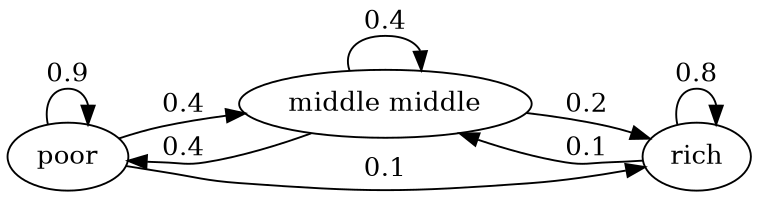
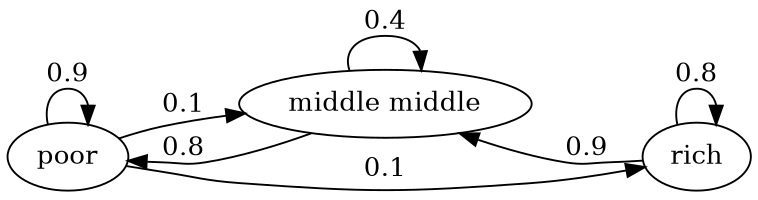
(184, 105) -> (184, 105)
(579, 121) -> none
(184, 148) -> (184, 148)
(587, 148) -> (587, 148)
